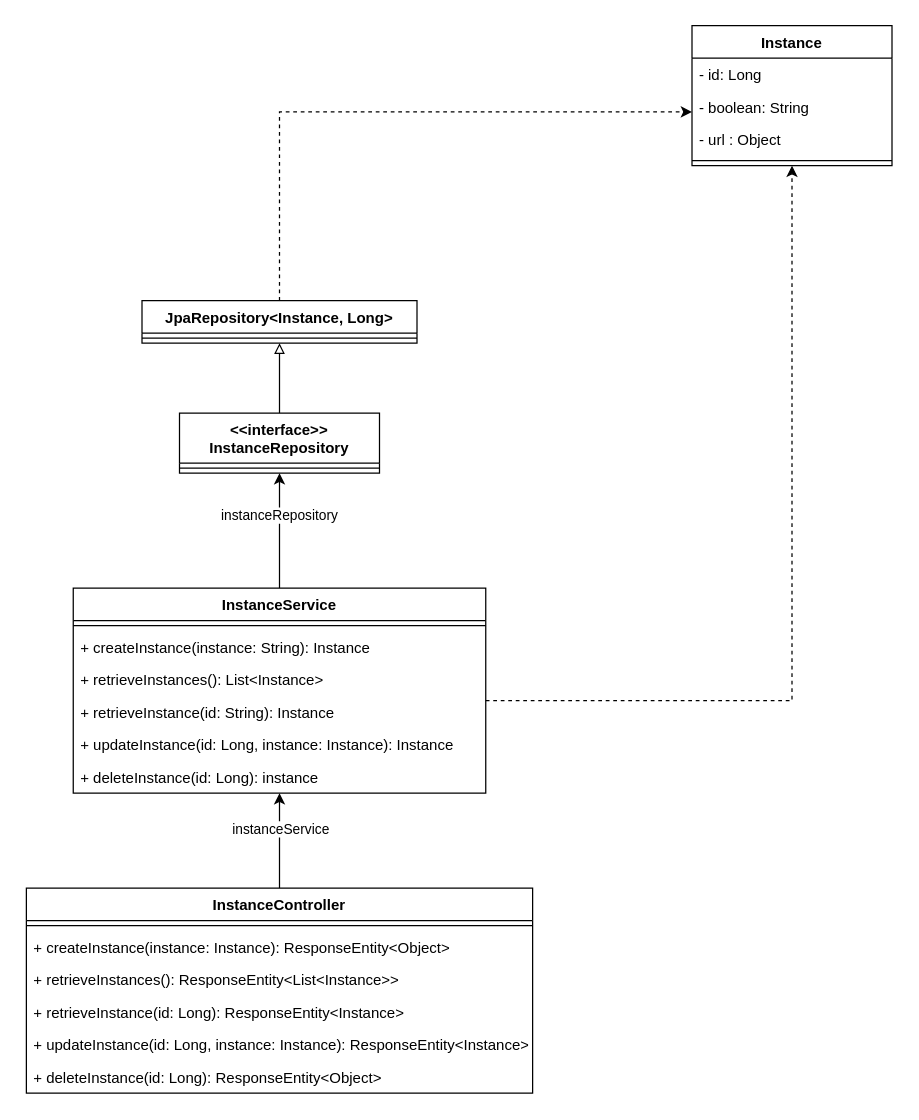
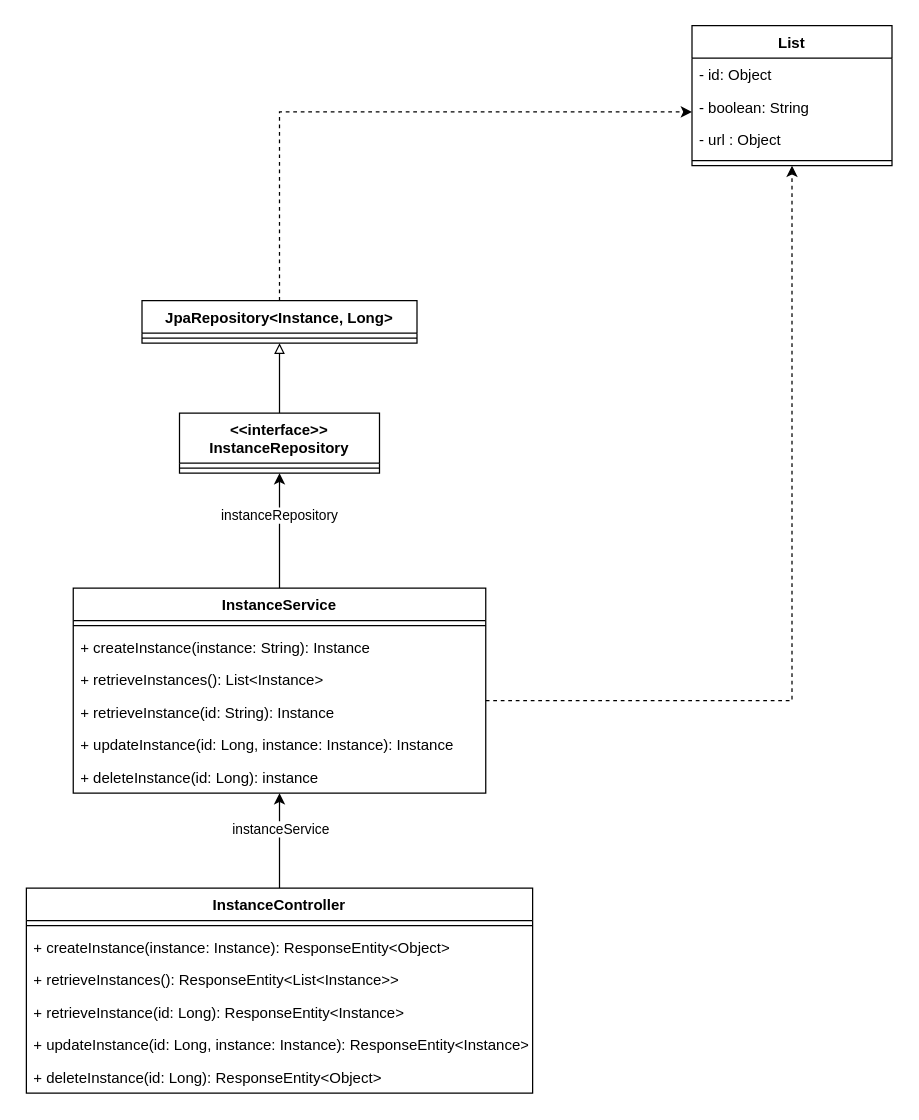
(791, 43) -> (791, 43)
(733, 75) -> (741, 75)
